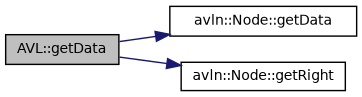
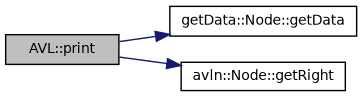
(263, 21) -> (263, 21)
(62, 50) -> (62, 50)
